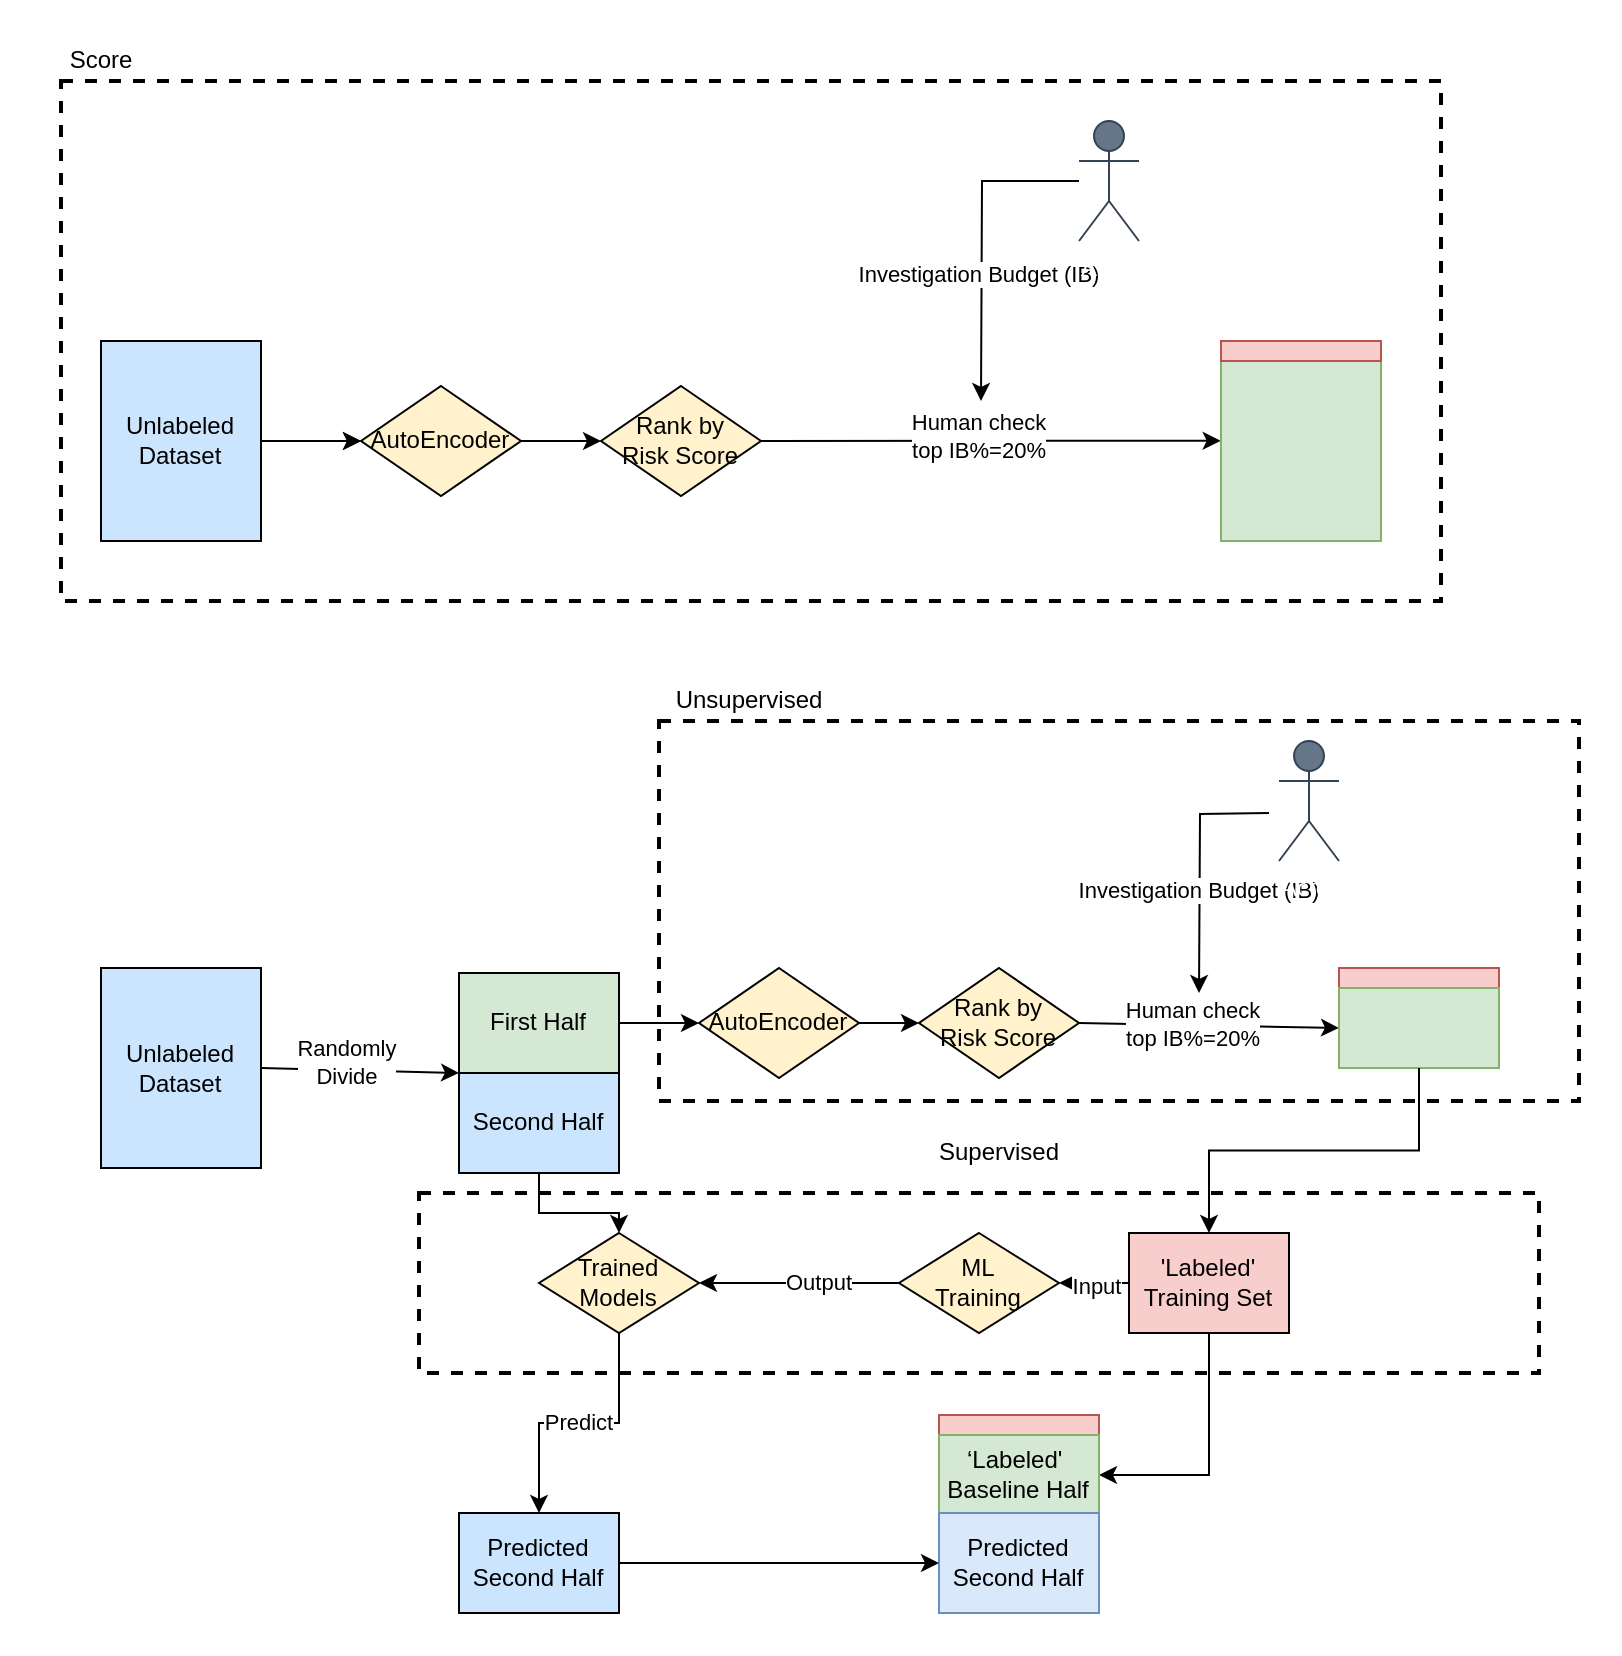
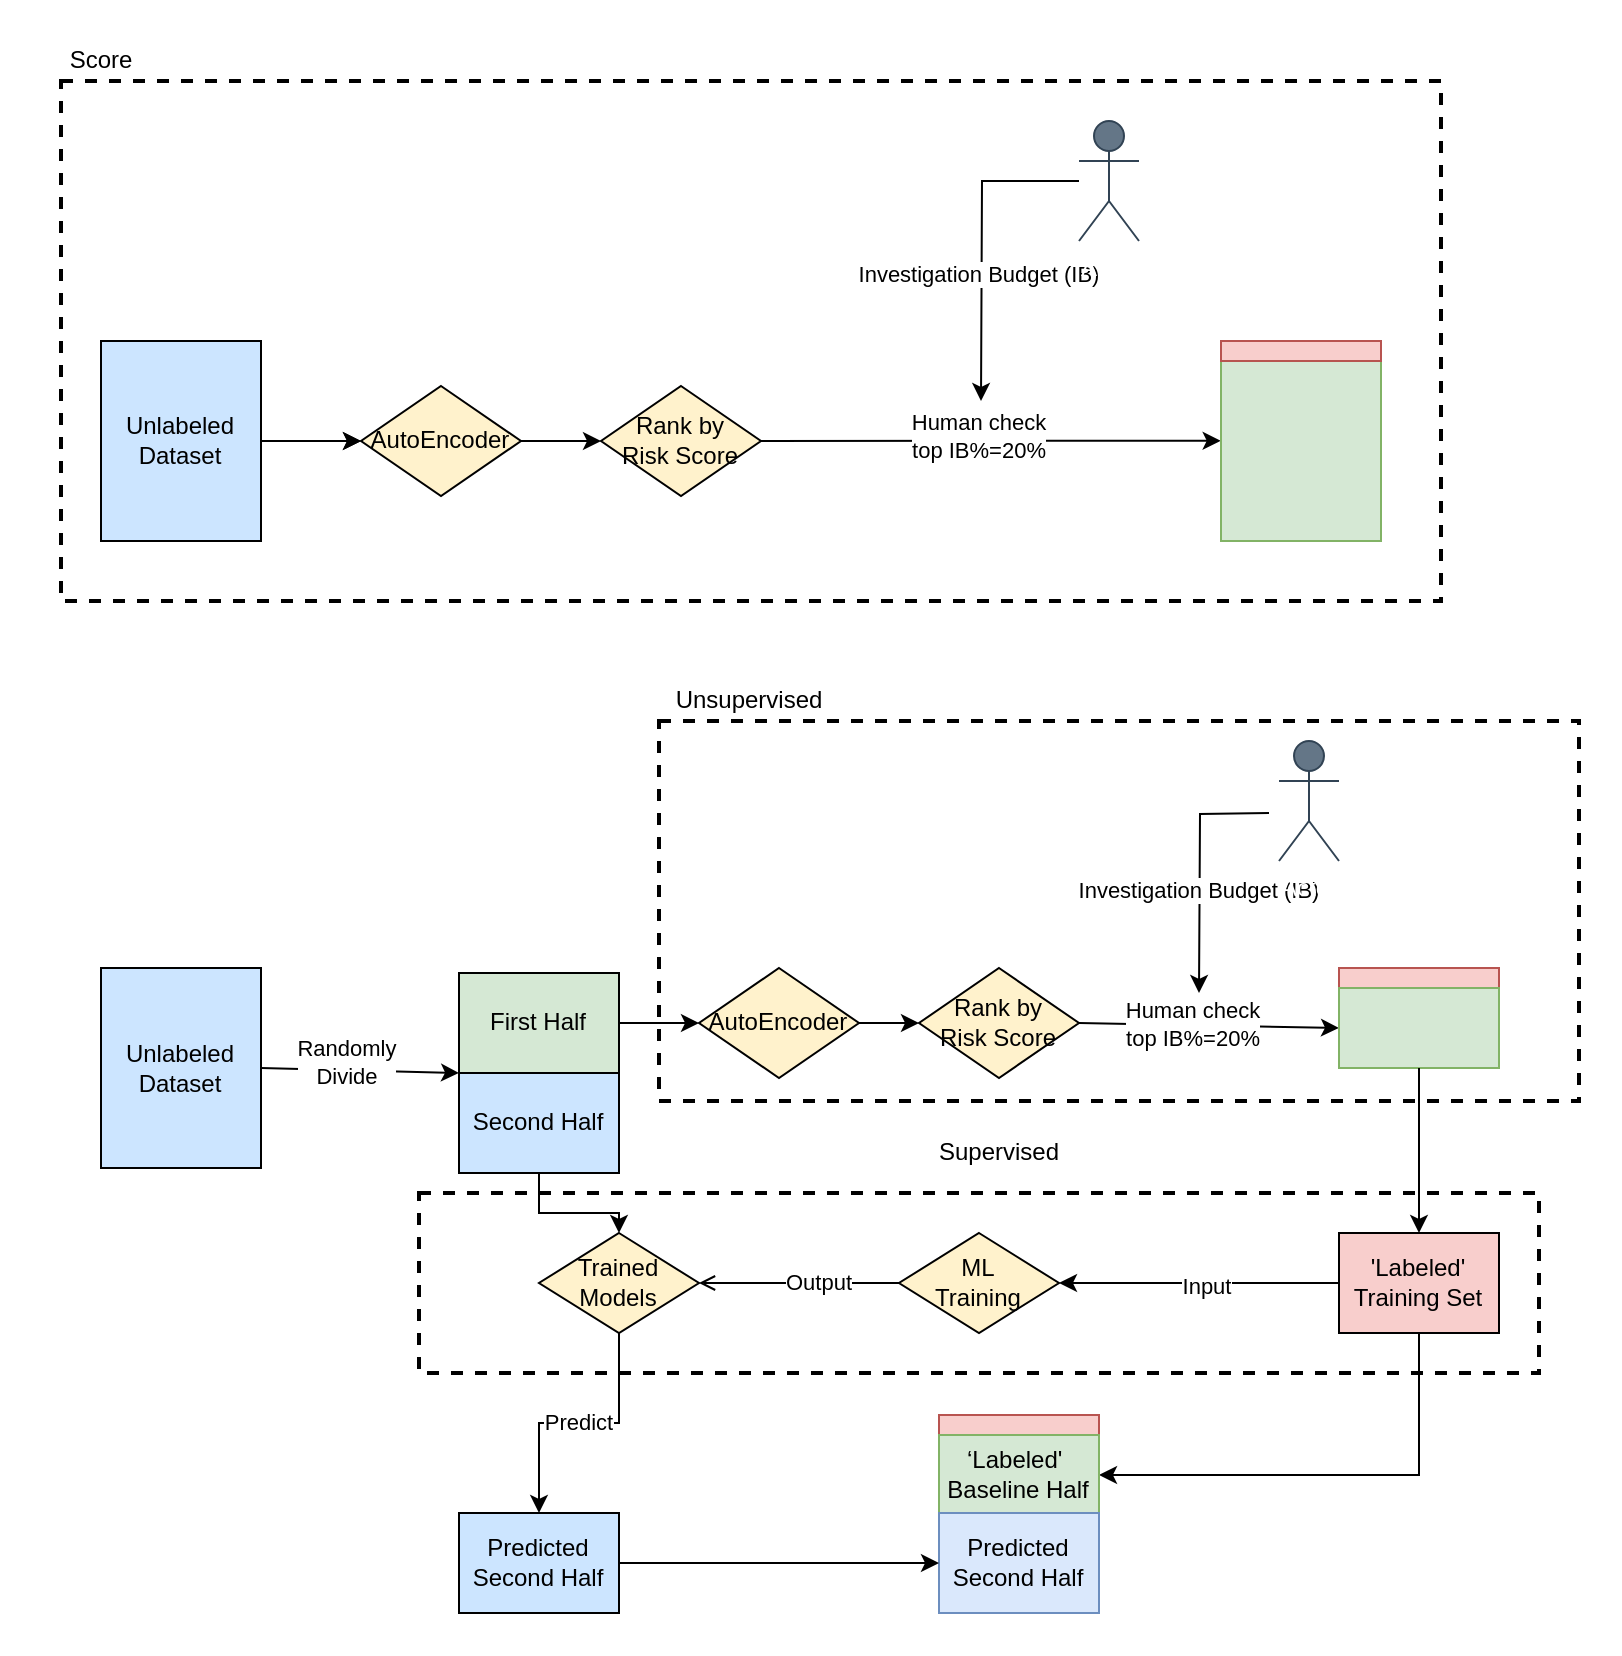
(714, 1283) -> (710, 1283)
(1209, 1283) -> (1419, 1283)
